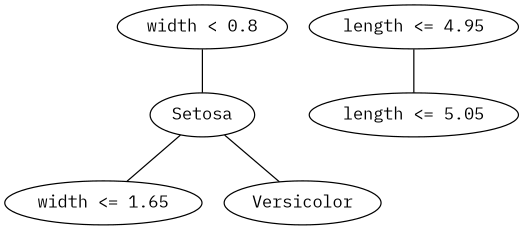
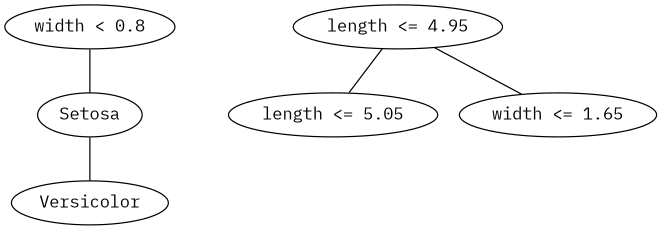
(154, 158) -> (478, 71)
